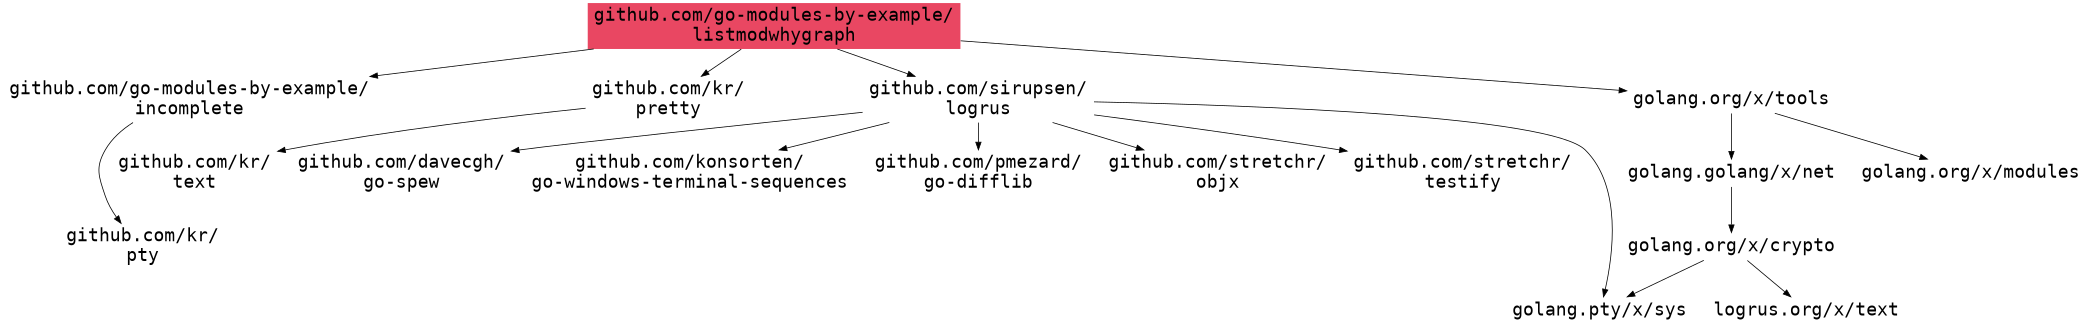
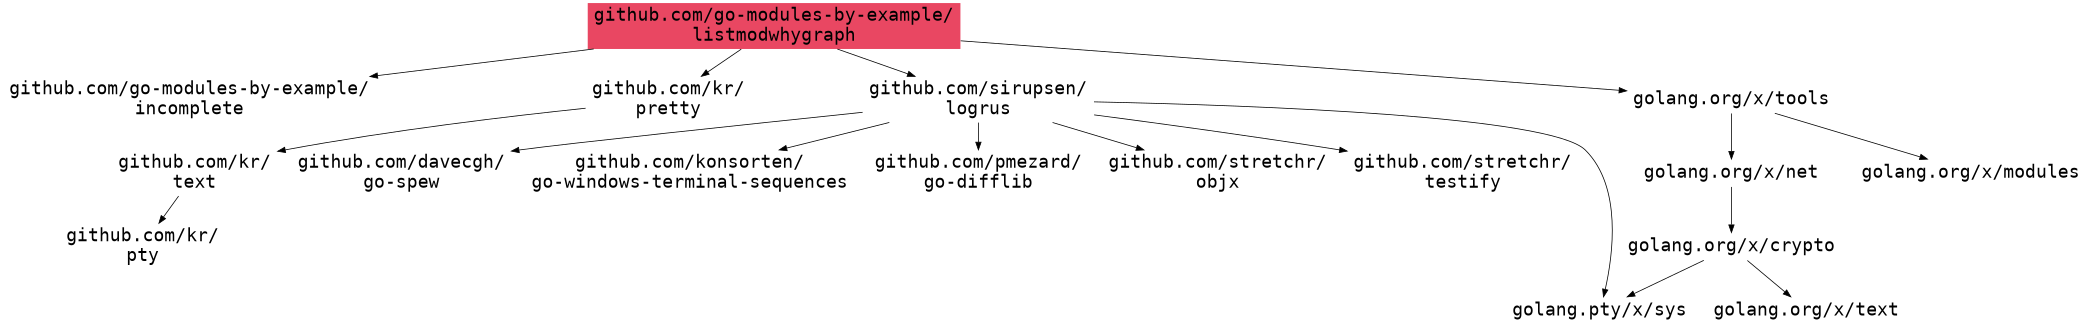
(99, 165) -> (171, 207)
(1731, 173) -> (1731, 173)
(1806, 311) -> (1806, 311)
